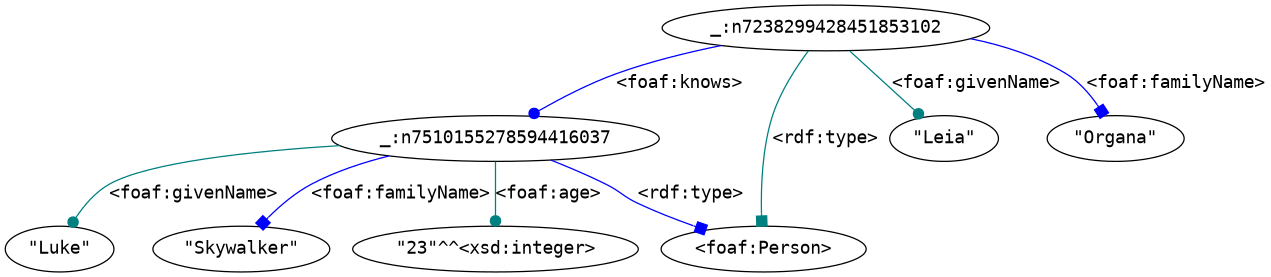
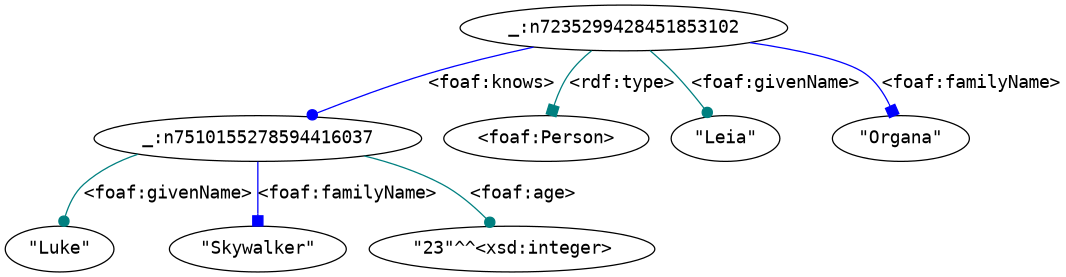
(826, 28) -> (624, 28)
(622, 194) -> none
